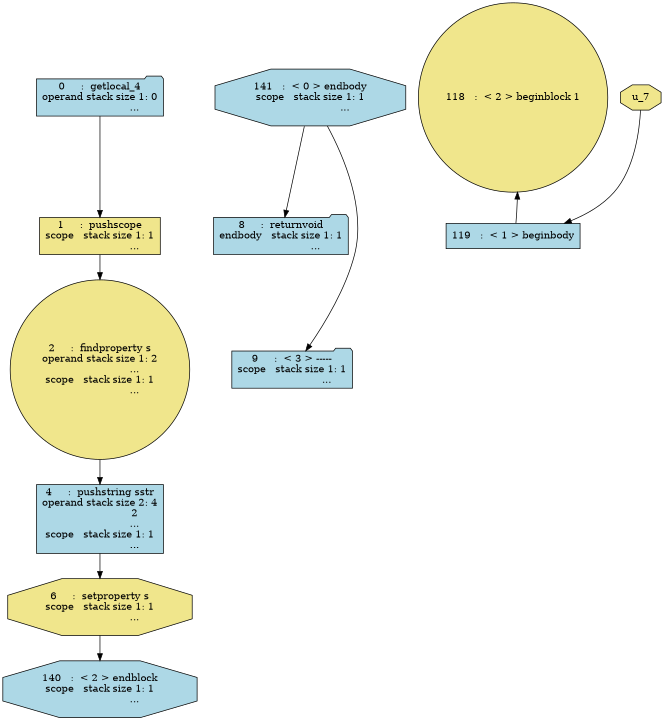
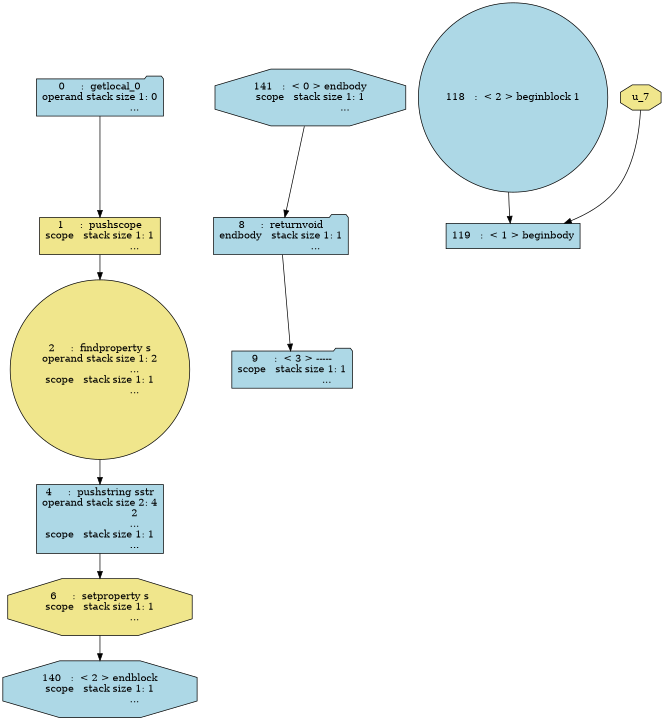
(100, 97) -> (100, 97)
(513, 97) -> (513, 97)
(517, 211) -> (509, 204)
(357, 238) -> (286, 299)
